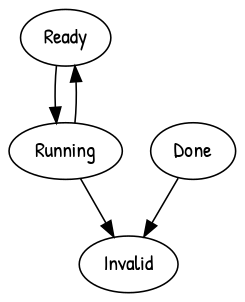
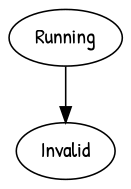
(66, 38) -> none
(193, 151) -> none
